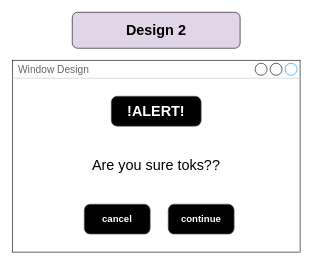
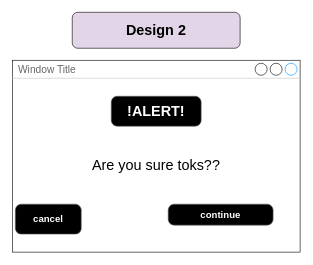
(51, 71) -> (47, 71)
(117, 219) -> (48, 219)
(201, 219) -> (221, 215)
